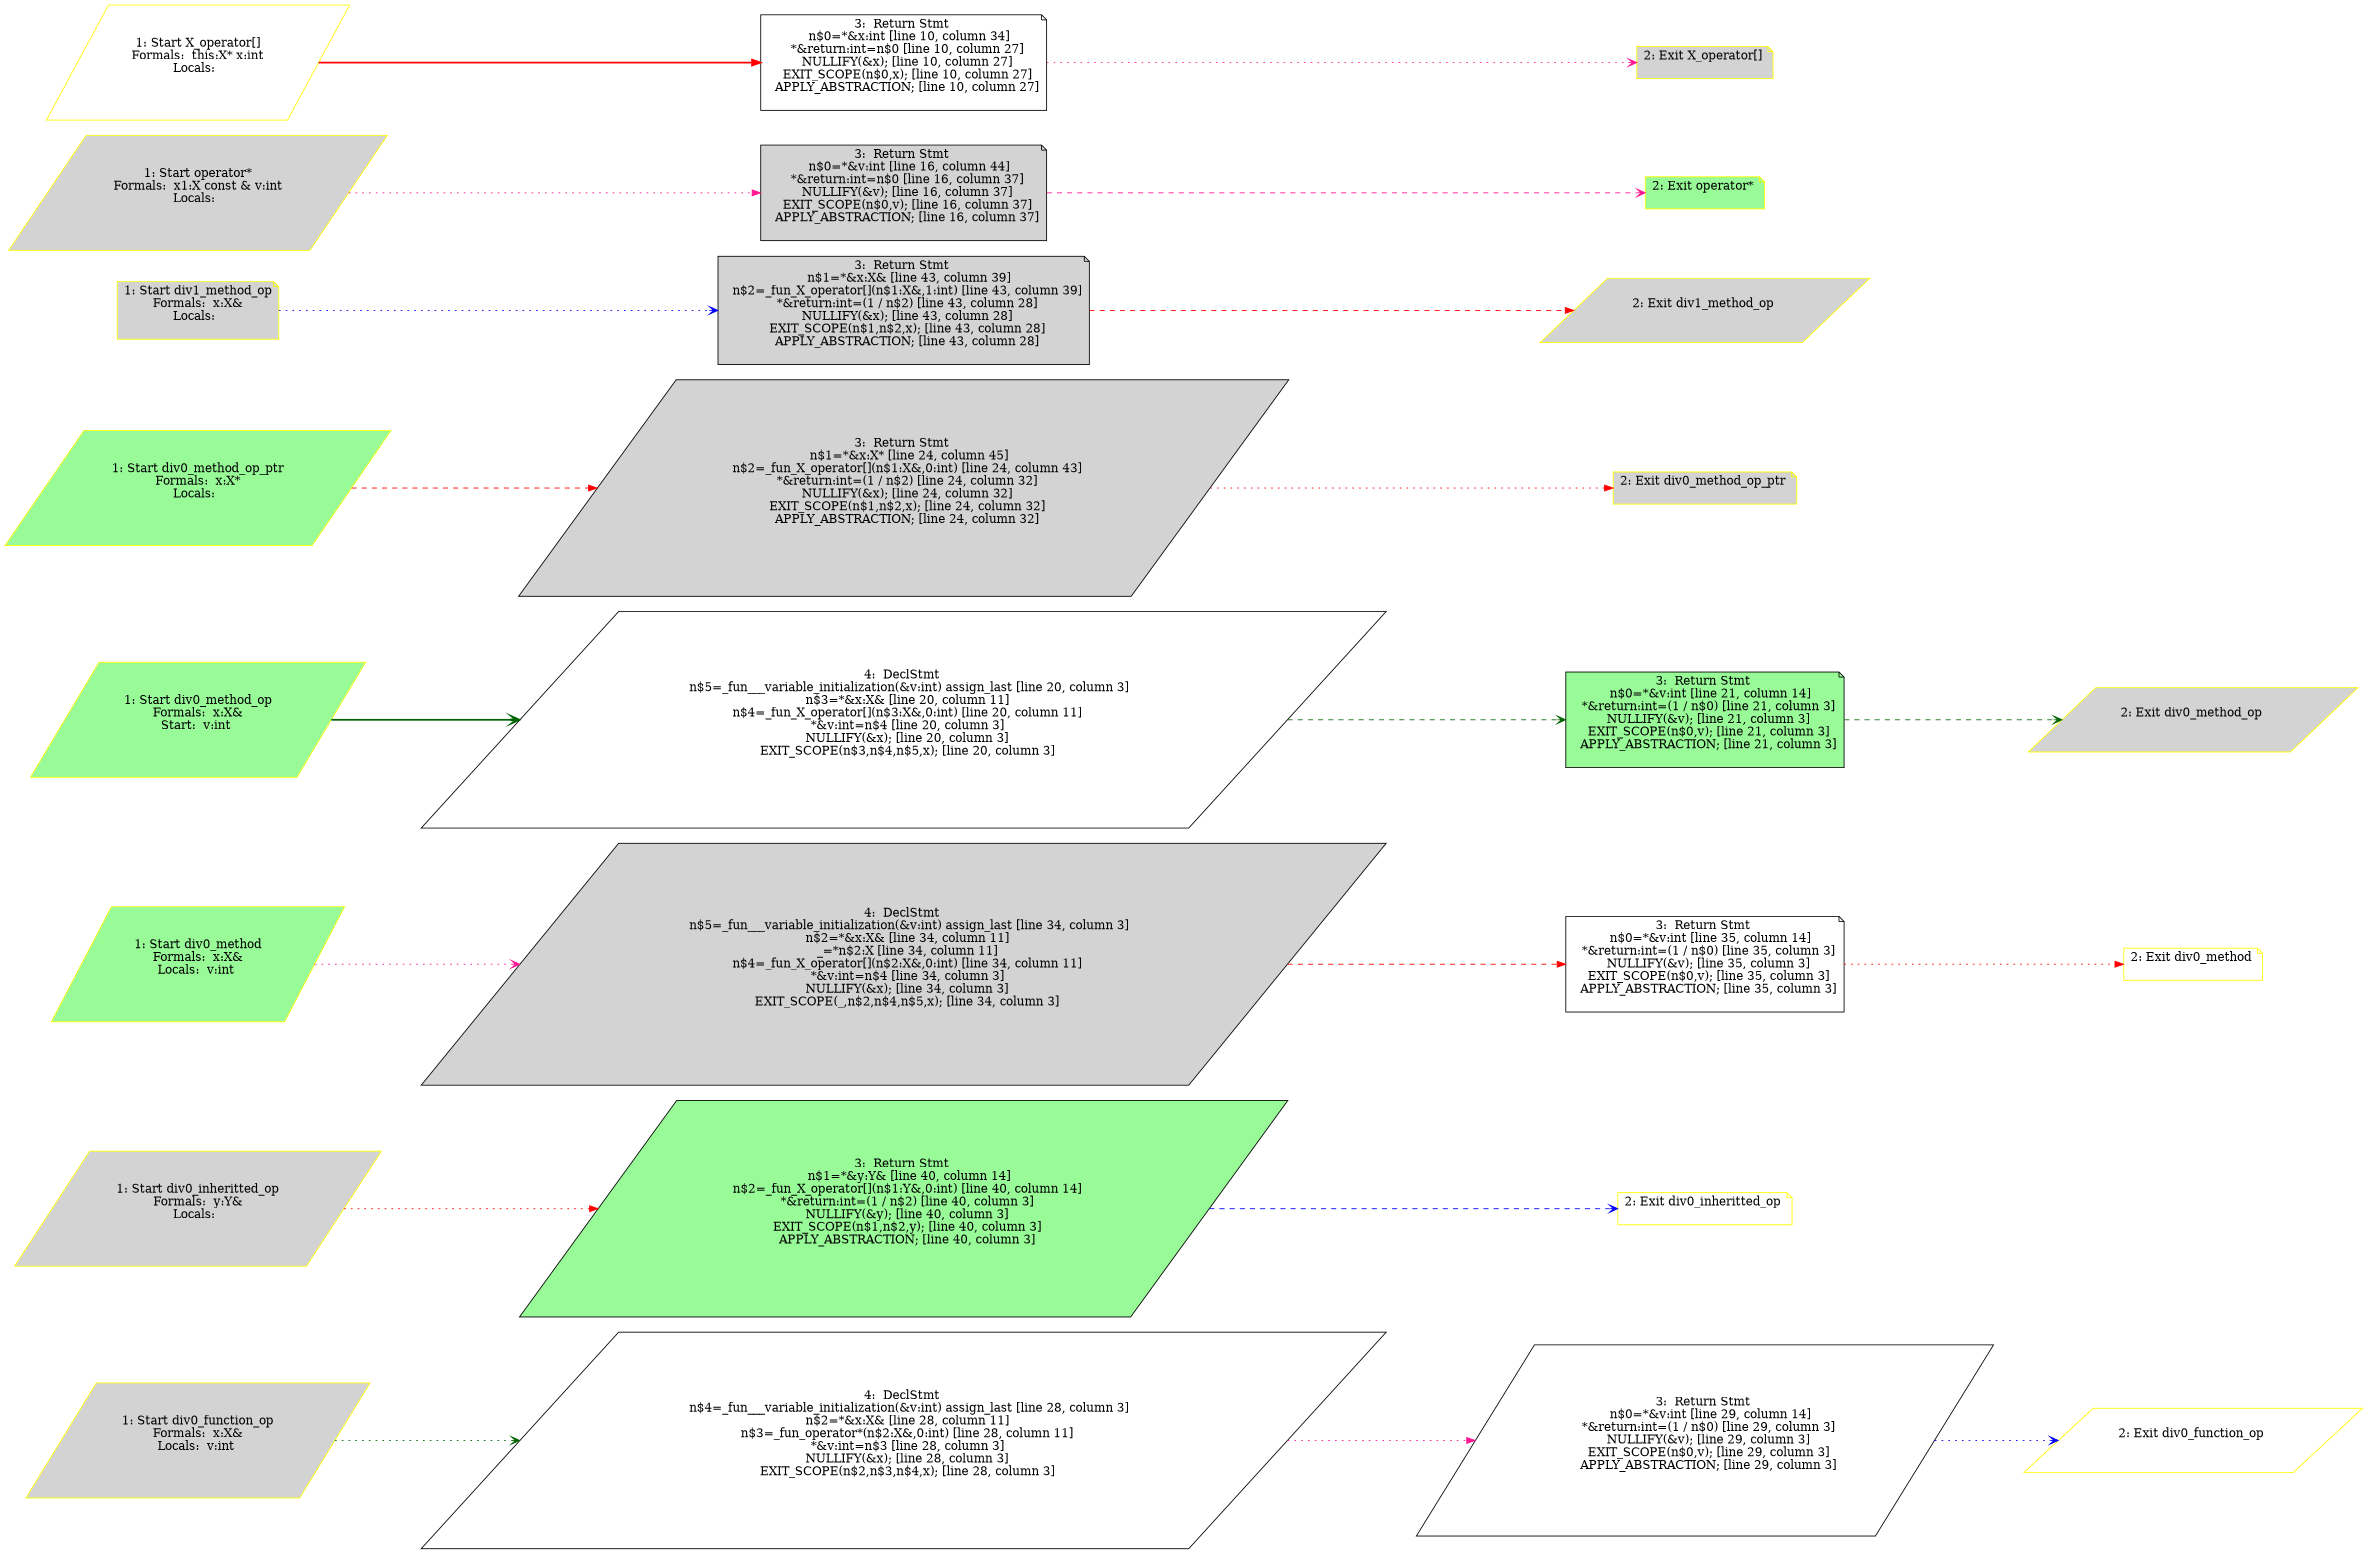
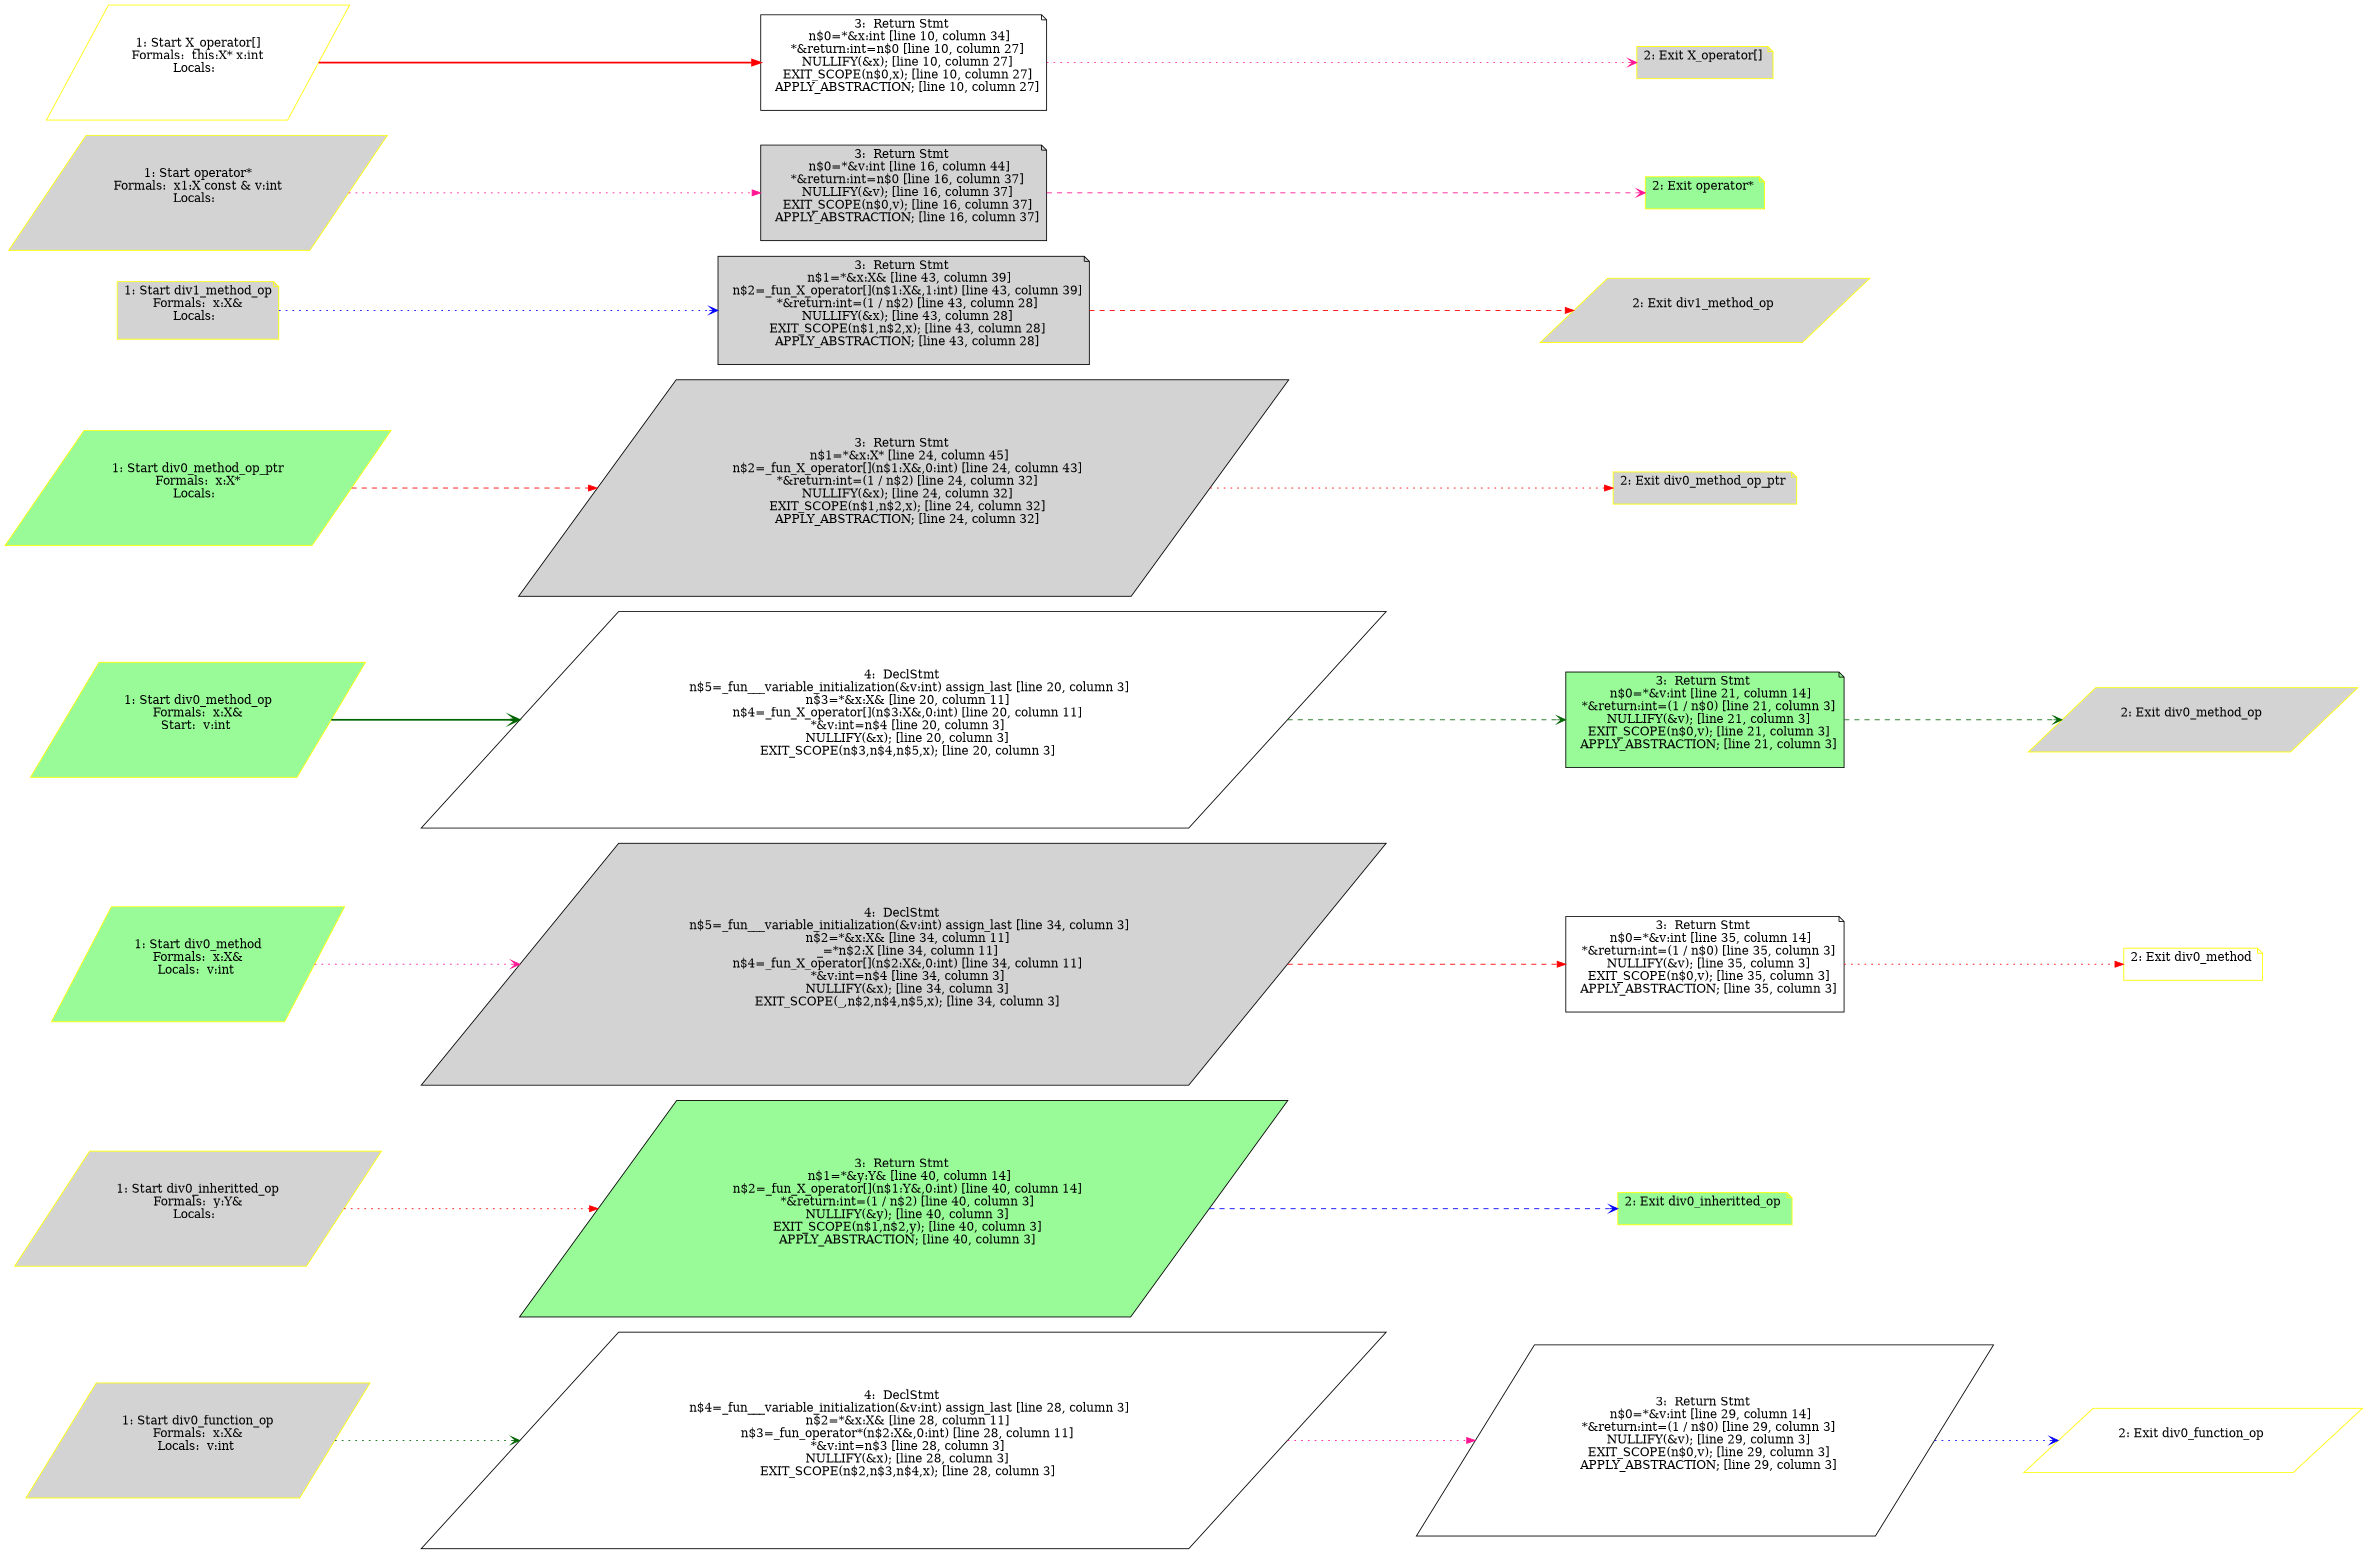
(1705, 1209) -> (1705, 1209)
